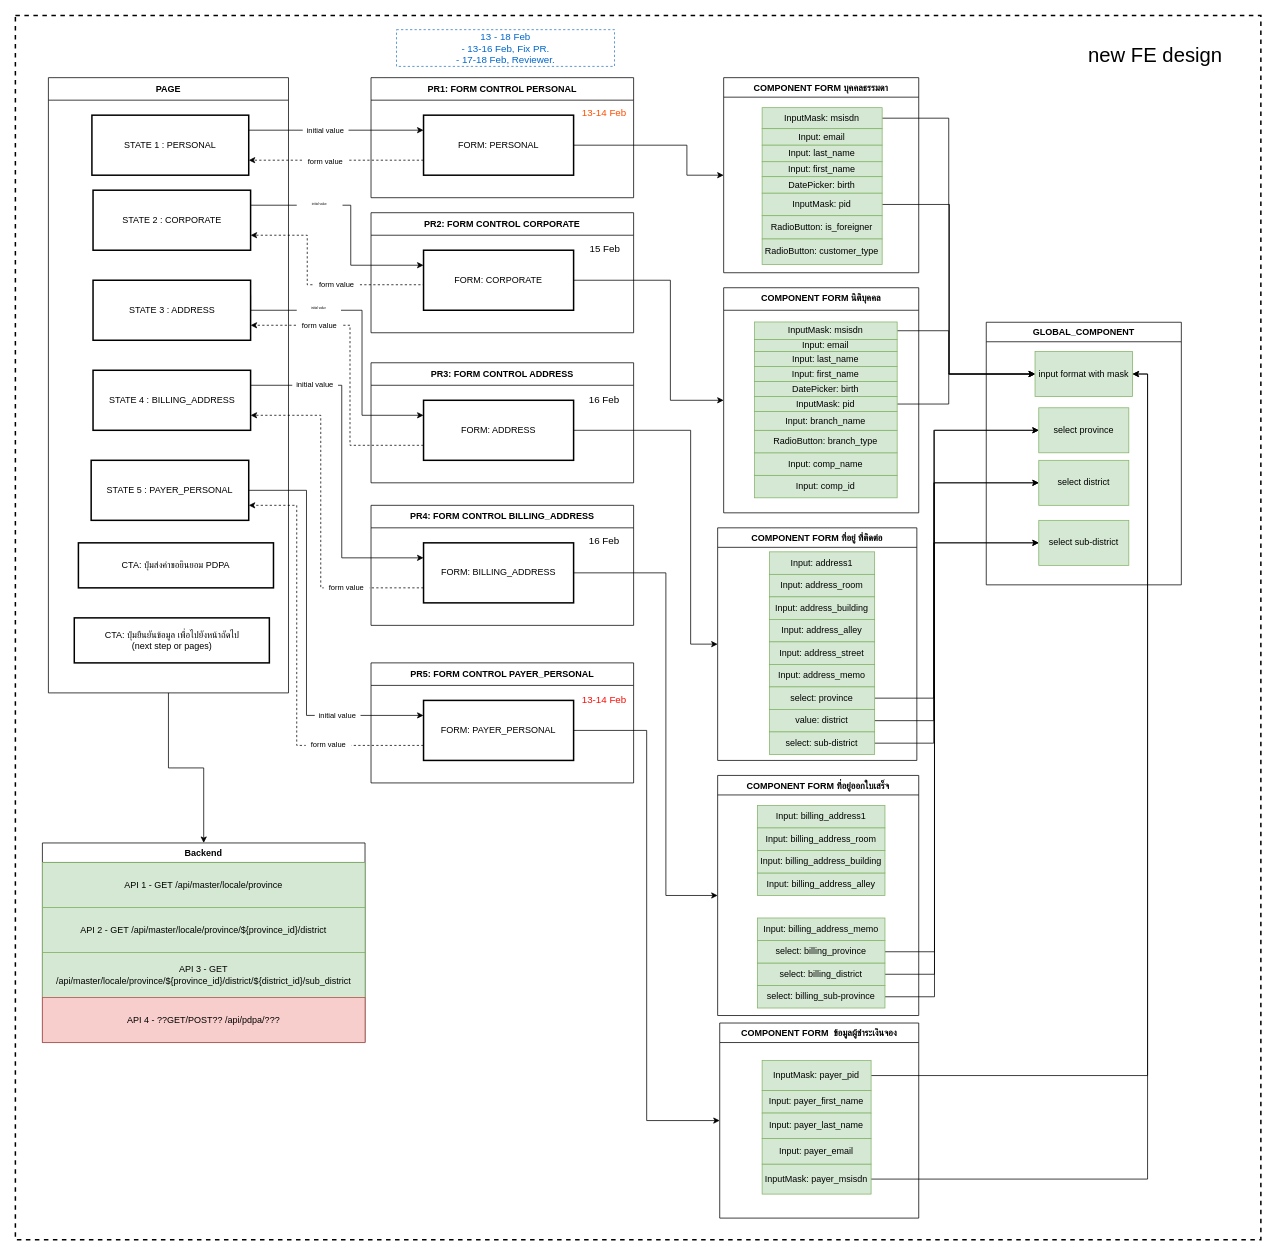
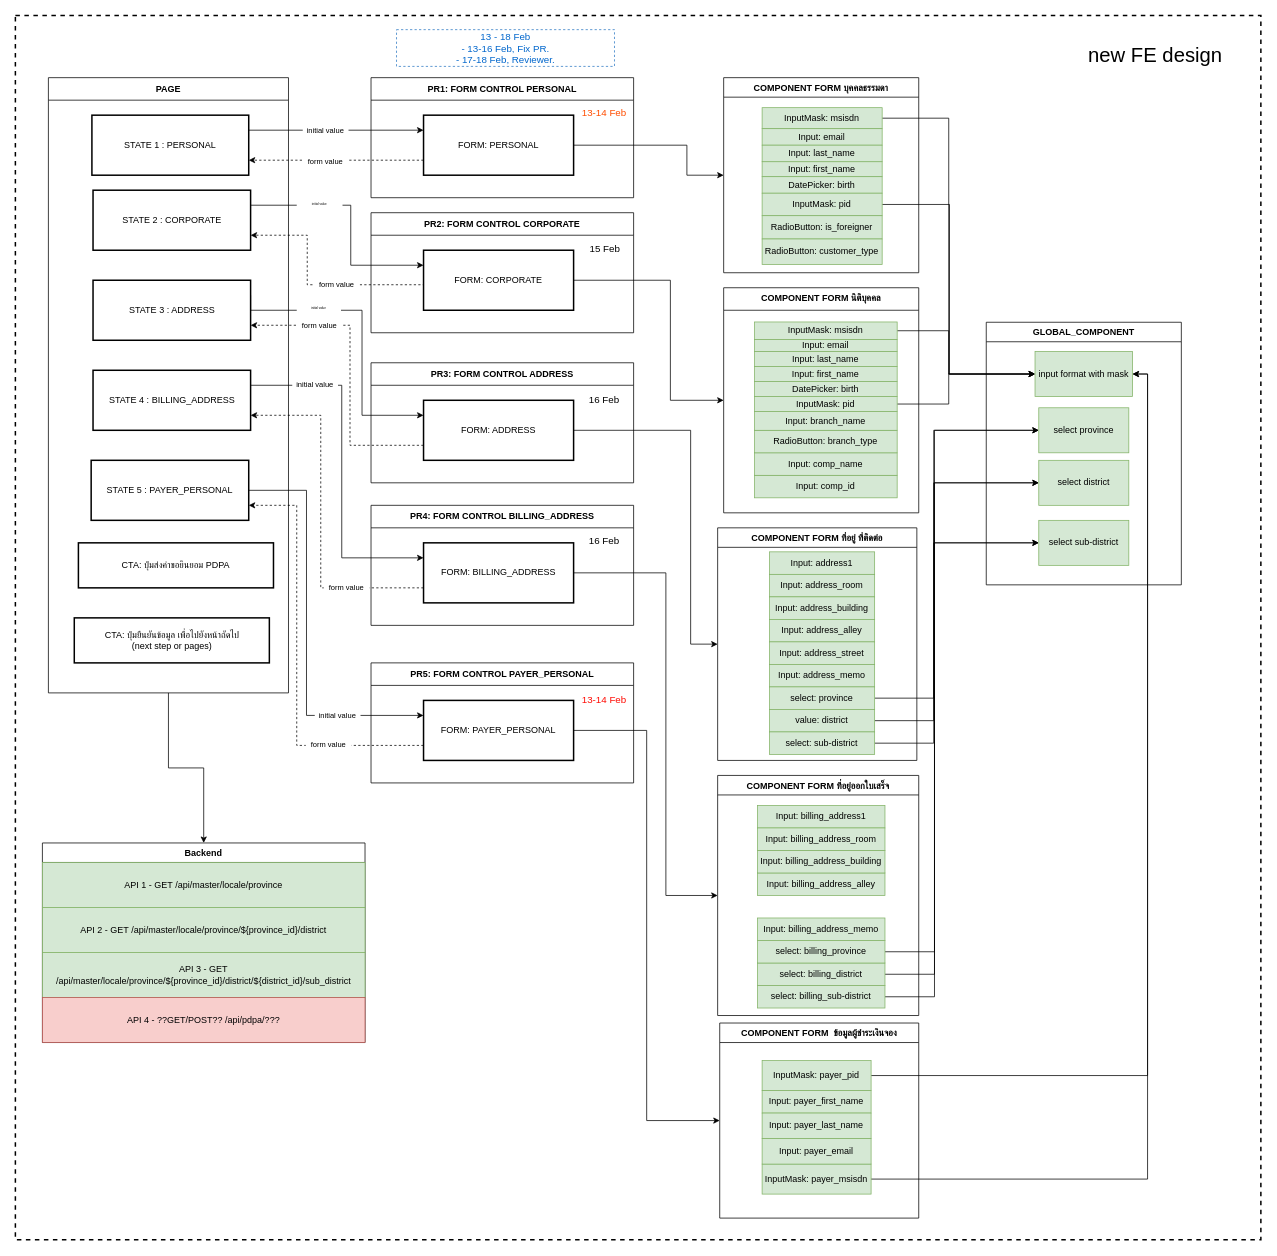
(821, 996) -> (821, 996)
